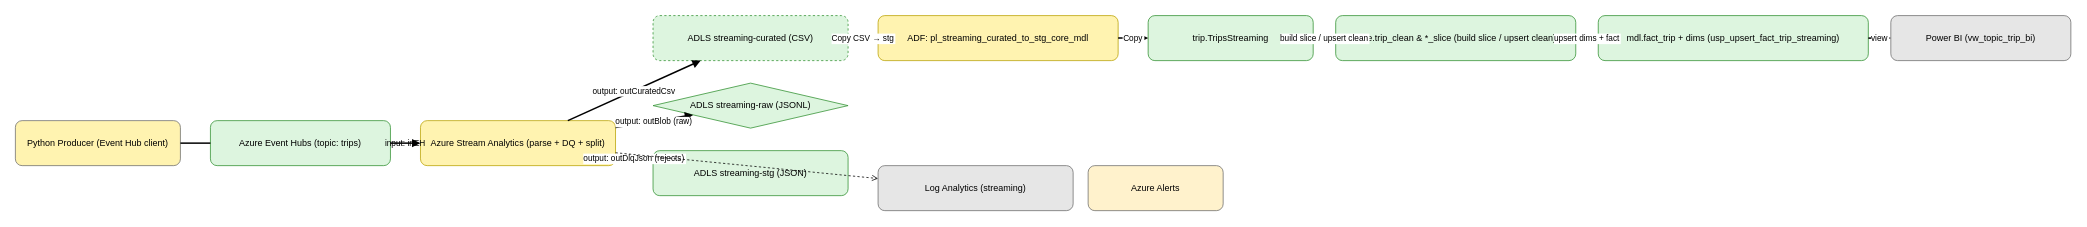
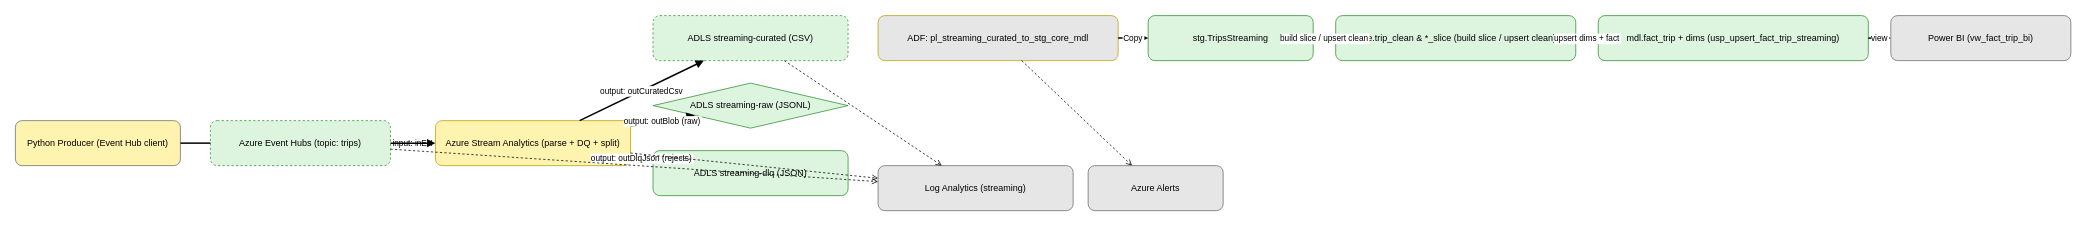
(859, 38) -> none
(998, 38) -> (998, 38)
(1230, 38) -> (1230, 38)
(1980, 38) -> (1980, 38)
none -> (862, 112)
none -> (1076, 112)
(300, 143) -> (300, 143)
(518, 143) -> (533, 143)
none -> (551, 160)
(750, 173) -> (750, 173)
(1155, 188) -> (1155, 188)
